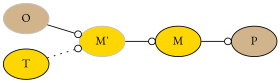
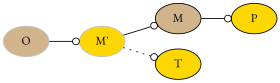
(178, 41) -> (178, 19)
(254, 41) -> (254, 19)
(61, 54) -> (137, 52)
